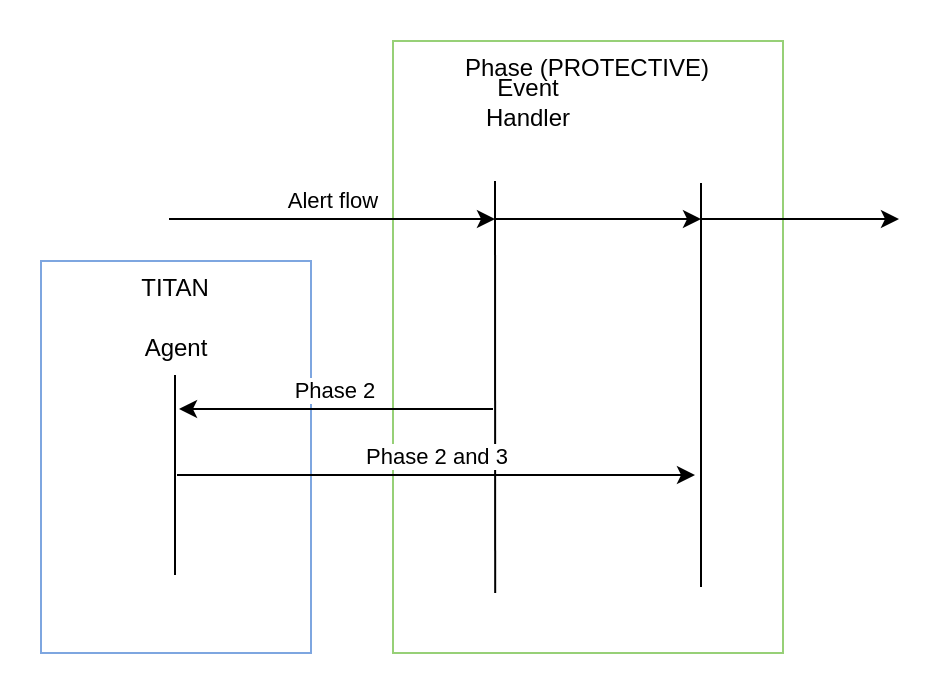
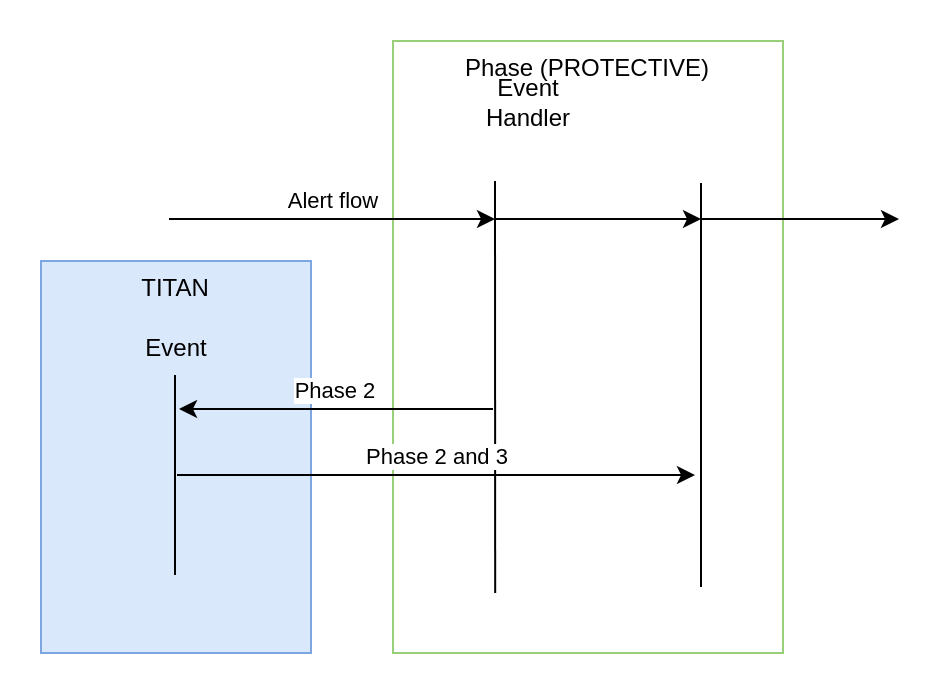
(177, 349) -> (177, 349)
(176, 457) -> (176, 457)
